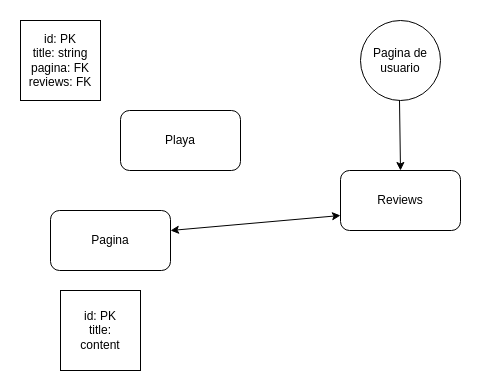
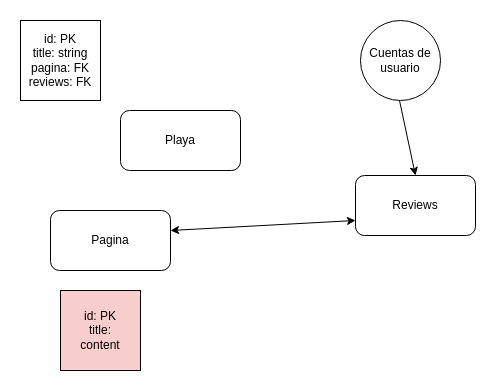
(401, 61) -> (401, 61)
(401, 201) -> (416, 206)
(101, 331) -> (101, 331)
